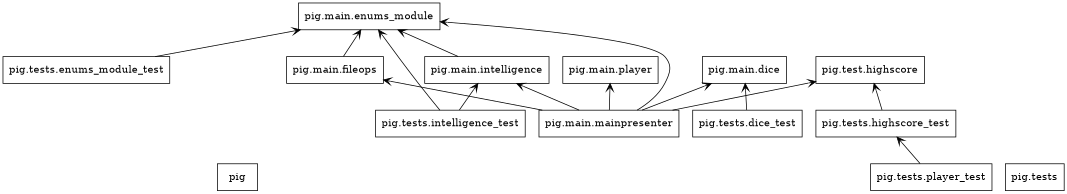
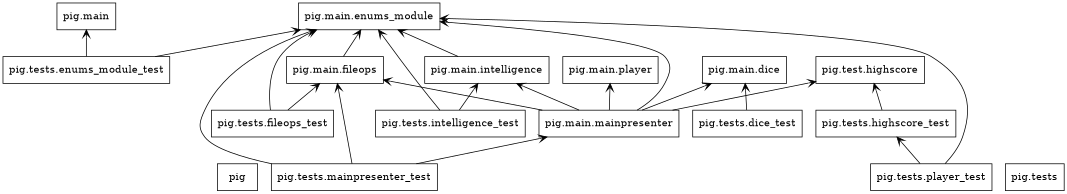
none -> (86, 16)
none -> (754, 31)
none -> (272, 124)
none -> (354, 177)
